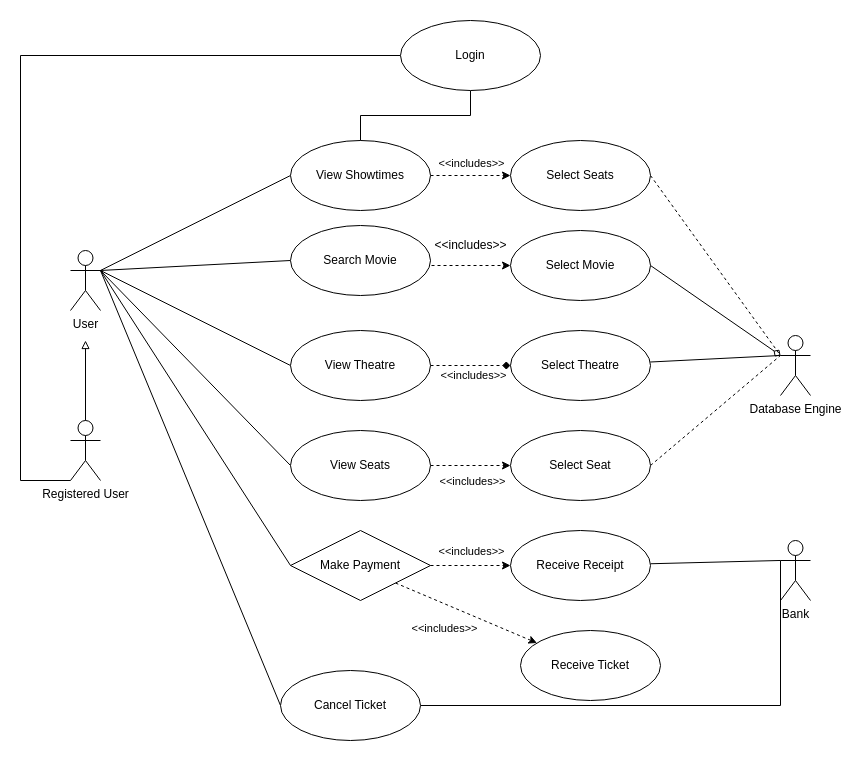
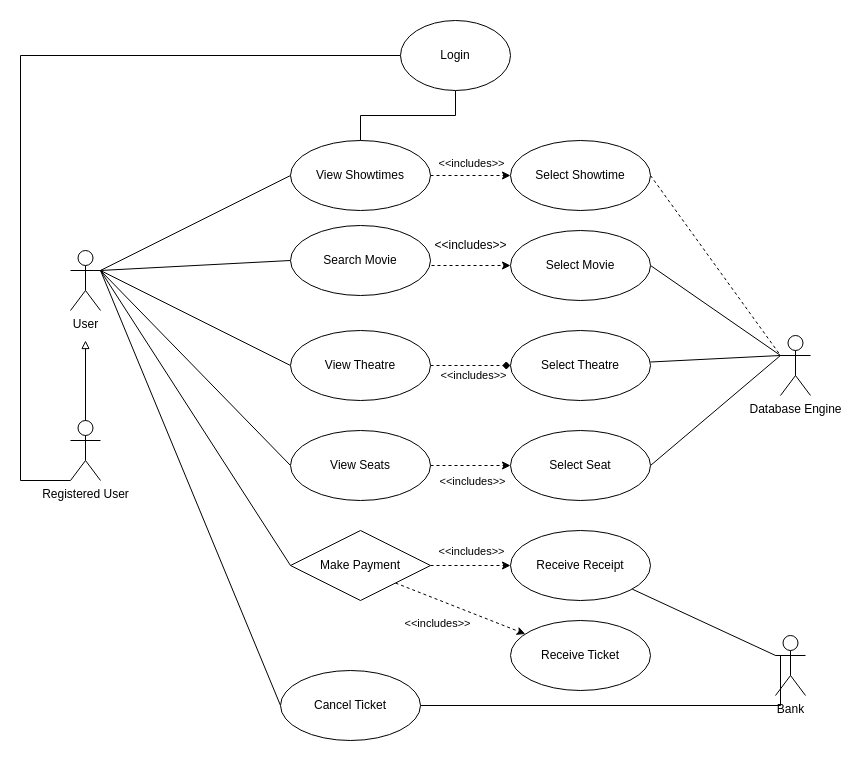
(471, 56) -> (456, 56)
(581, 176) -> (581, 176)
(773, 351) -> (774, 351)
(716, 410) -> (716, 410)
(796, 571) -> (791, 666)
(591, 666) -> (581, 656)
